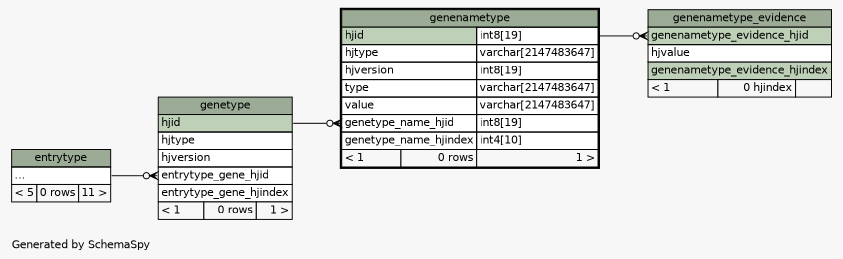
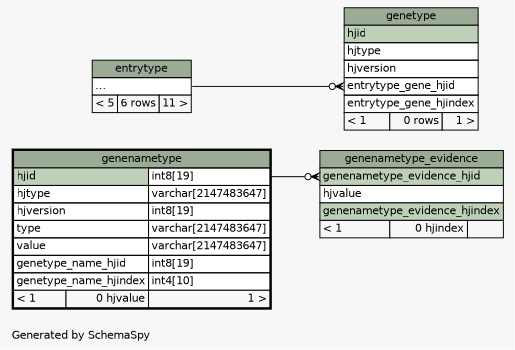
(310, 123) -> none
(456, 158) -> (121, 299)
(58, 193) -> (138, 103)
